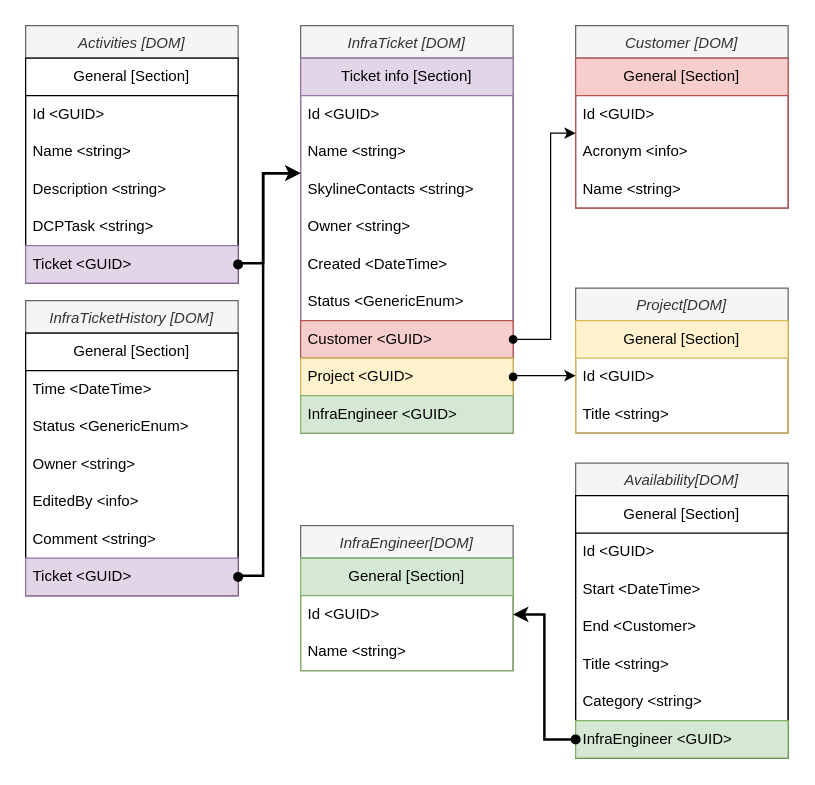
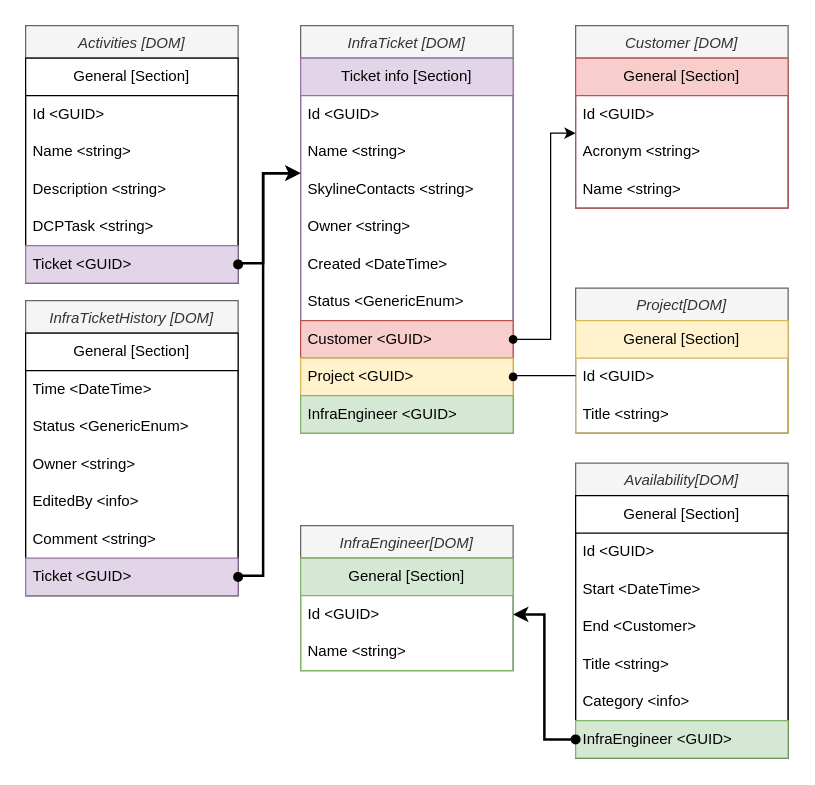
(638, 152) -> (646, 152)
(566, 376) -> (568, 376)
(651, 702) -> (642, 702)
